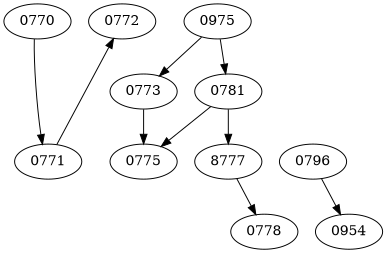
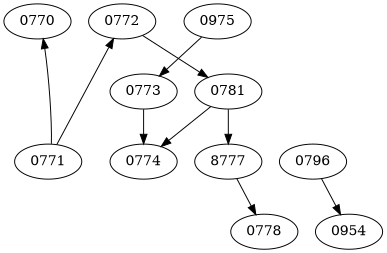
(222, 52) -> (171, 54)
(36, 87) -> (50, 96)
(144, 162) -> (144, 162)
